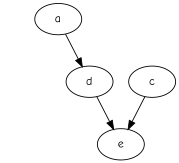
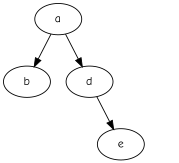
none -> (27, 82)
(152, 82) -> none
